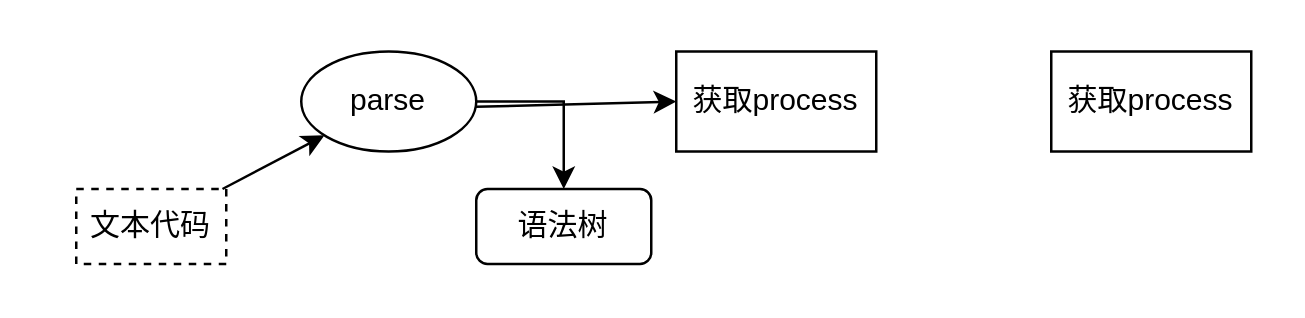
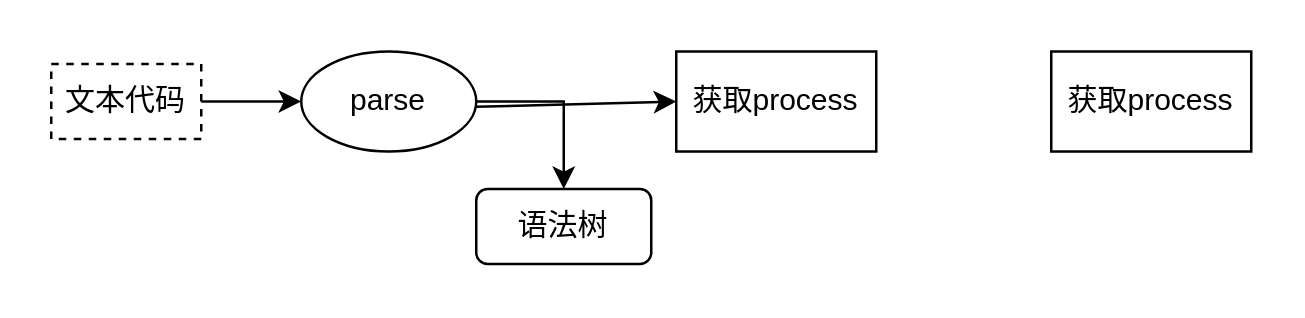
(151, 226) -> (126, 101)
